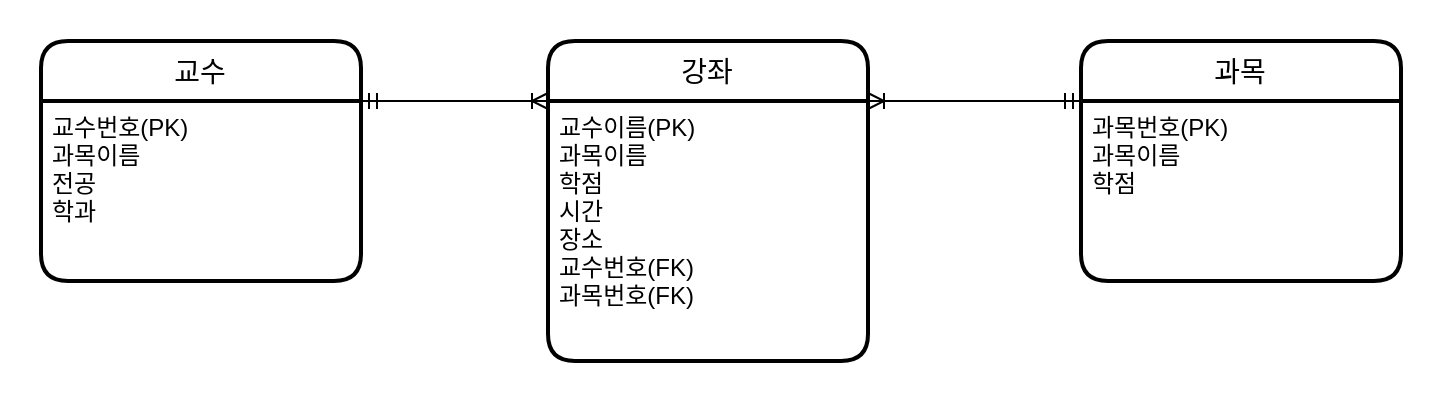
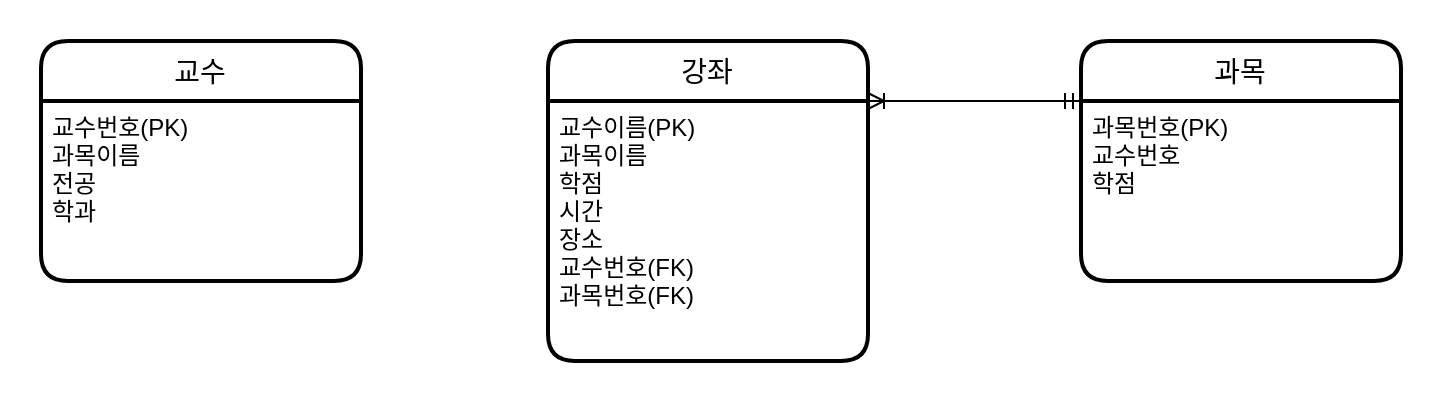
(454, 101) -> none
(1167, 128) -> (1167, 128)
